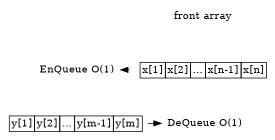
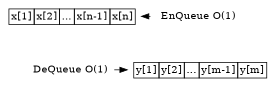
(203, 16) -> none
(131, 70) -> (152, 16)
(151, 123) -> (117, 70)
